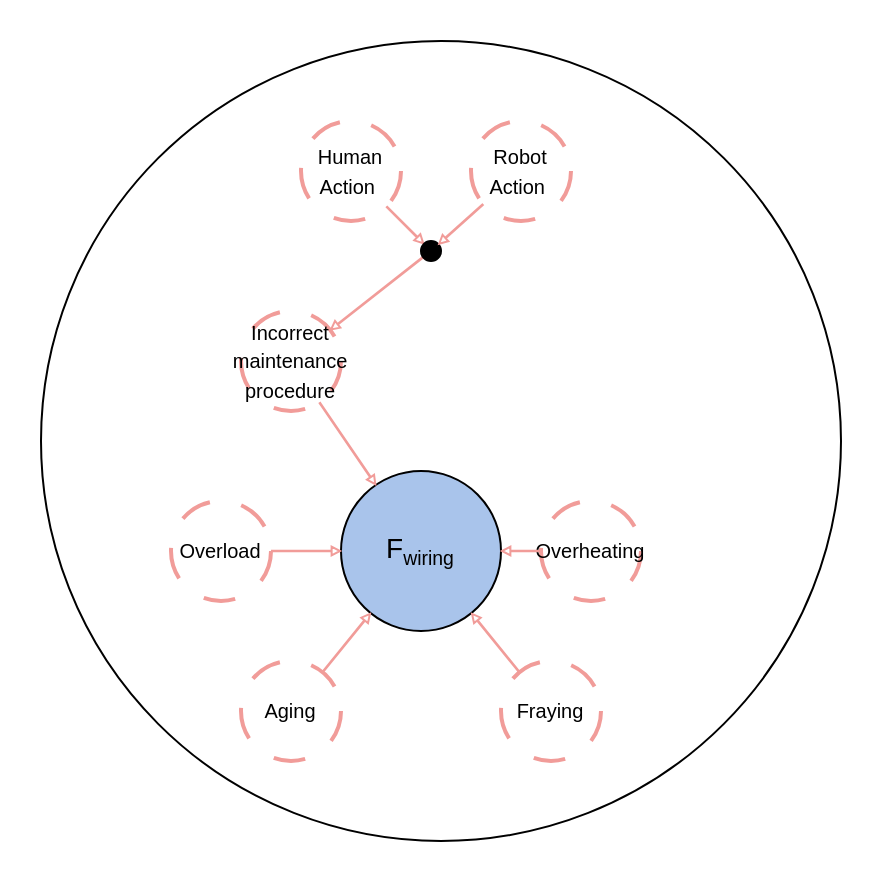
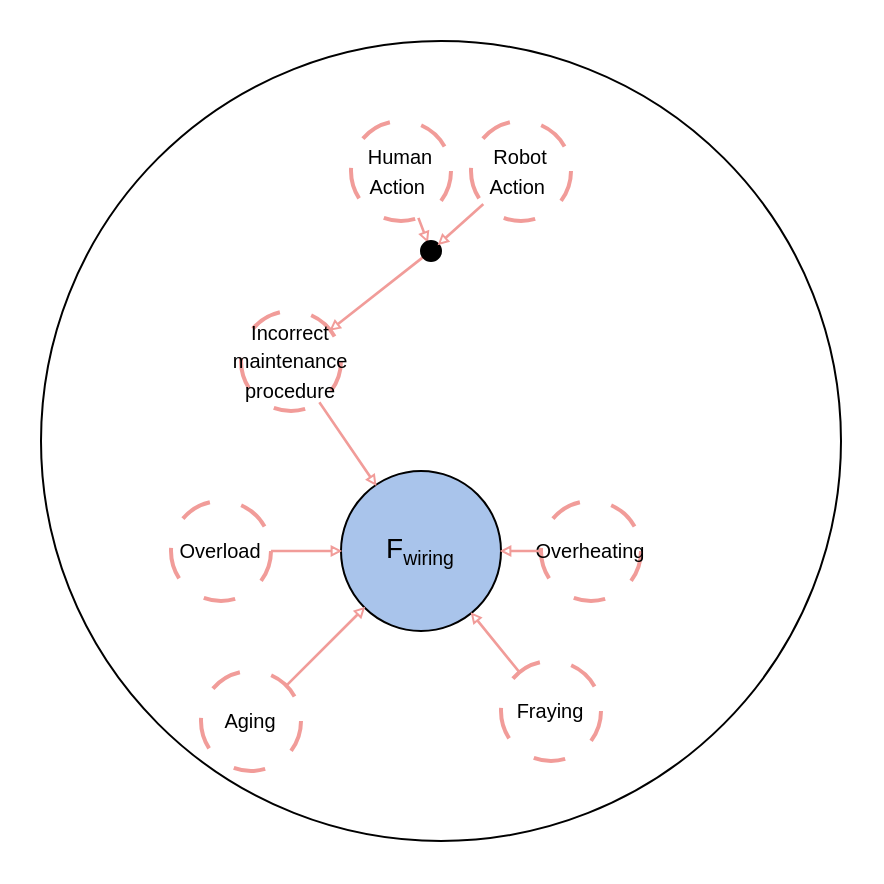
(351, 171) -> (401, 171)
(291, 711) -> (251, 721)
